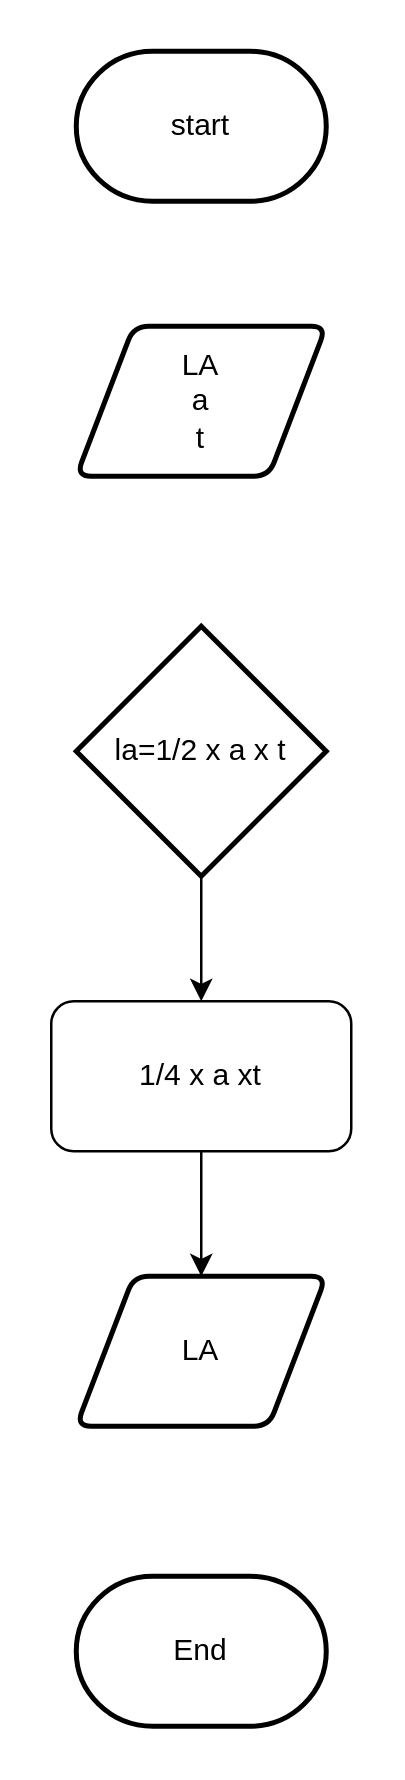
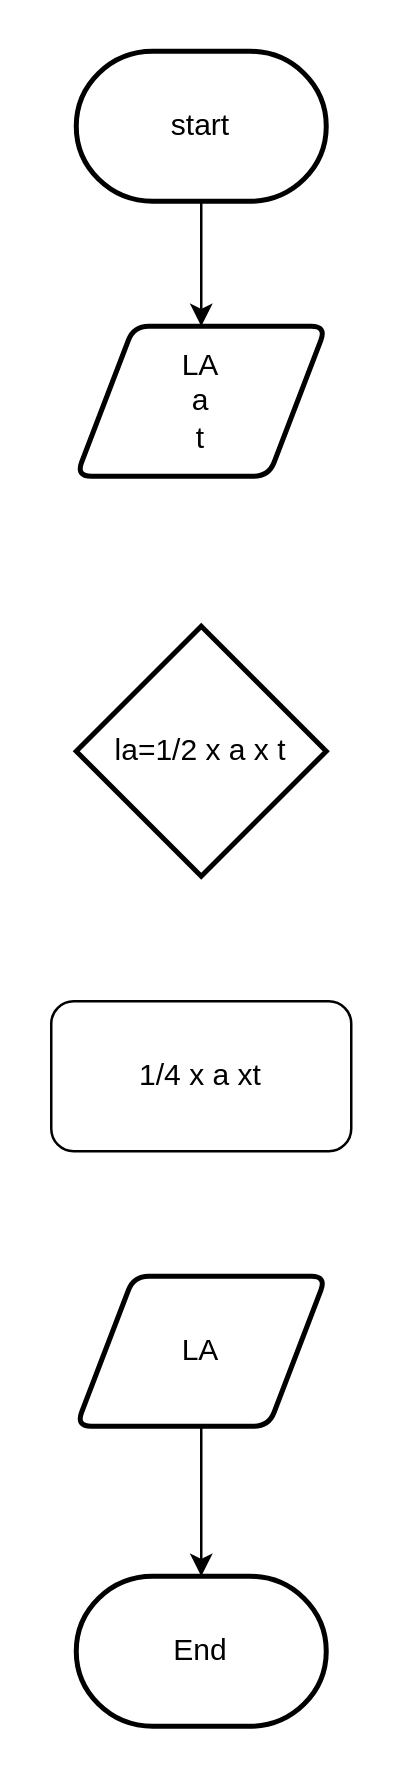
none -> (201, 256)
(201, 931) -> none
(201, 1205) -> none
none -> (201, 1493)
